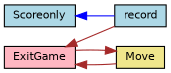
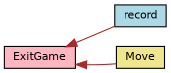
(40, 16) -> none
(90, 50) -> none
